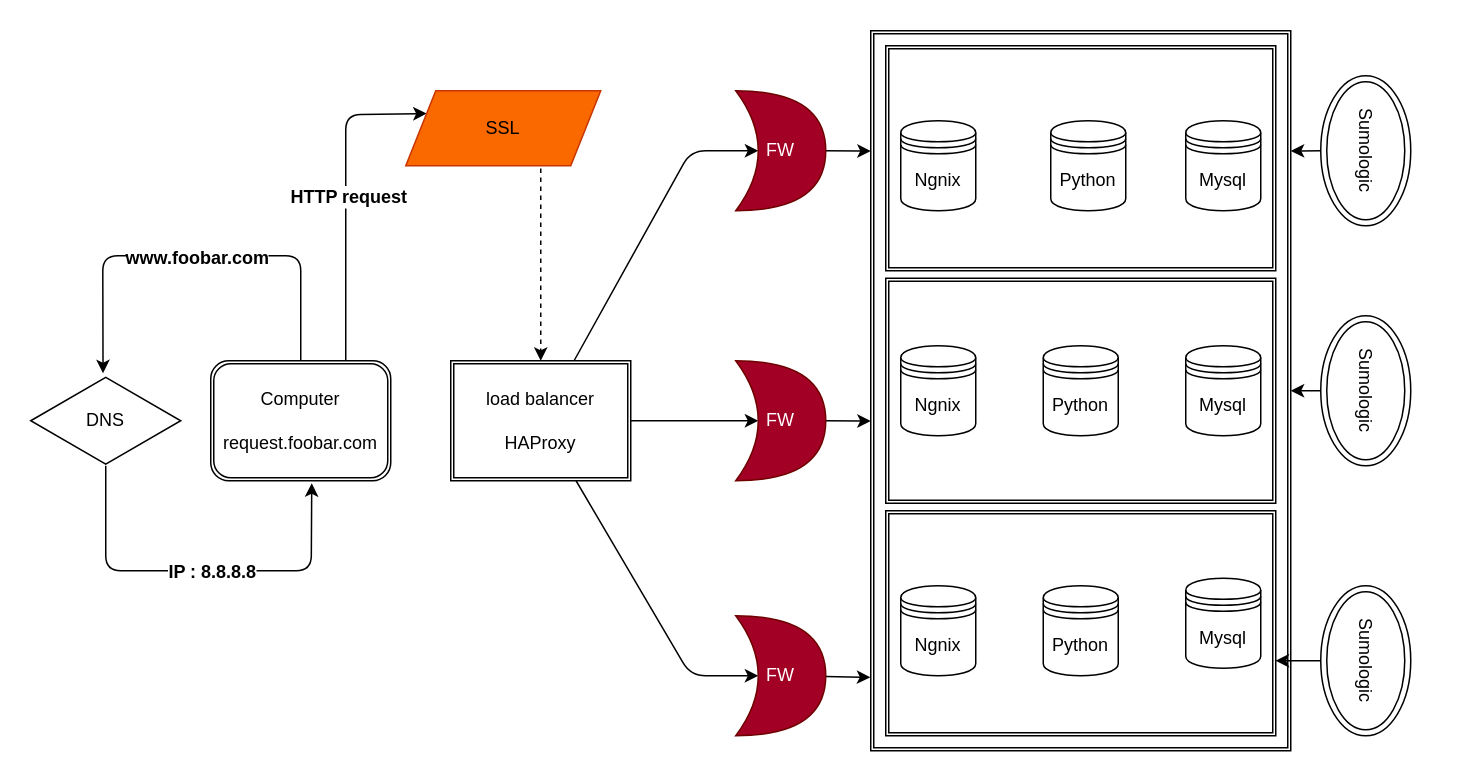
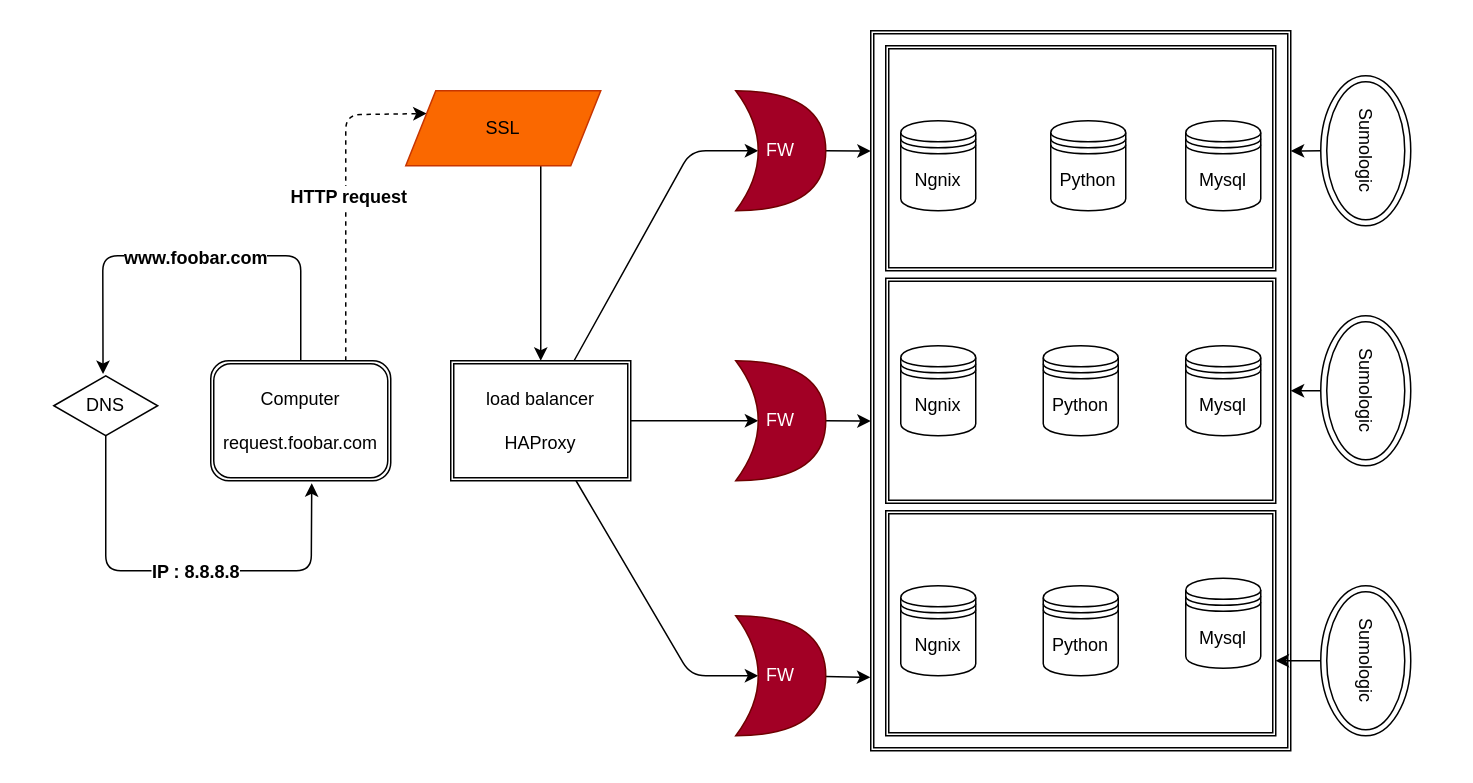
(541, 257) -> (541, 257)
(346, 282) -> (346, 282)
(106, 421) -> (106, 406)
